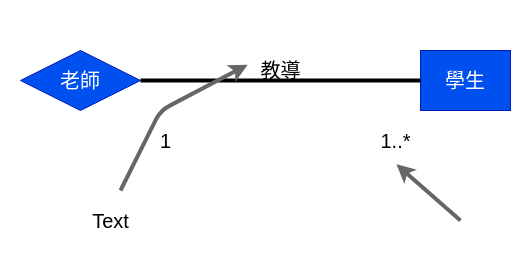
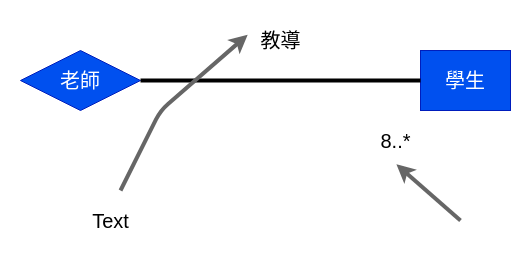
(281, 71) -> (281, 41)
(166, 141) -> none
(396, 141) -> (396, 141)
